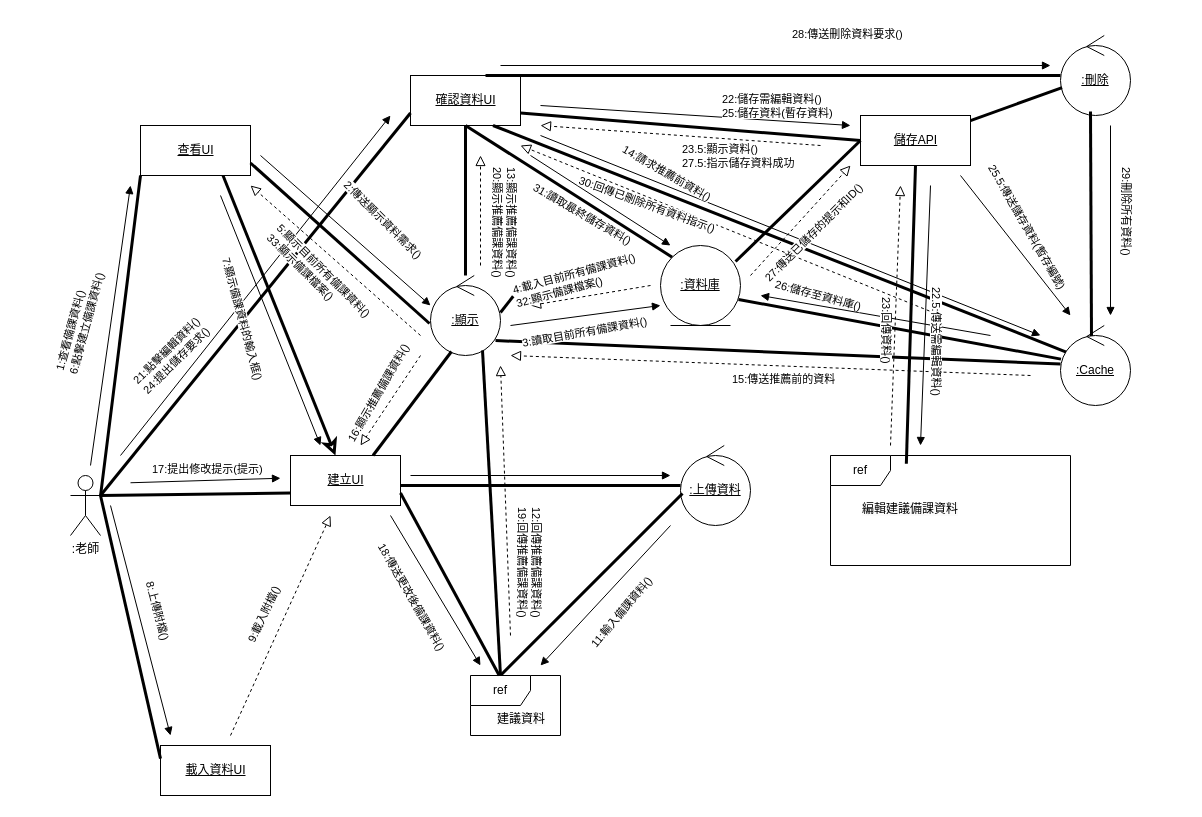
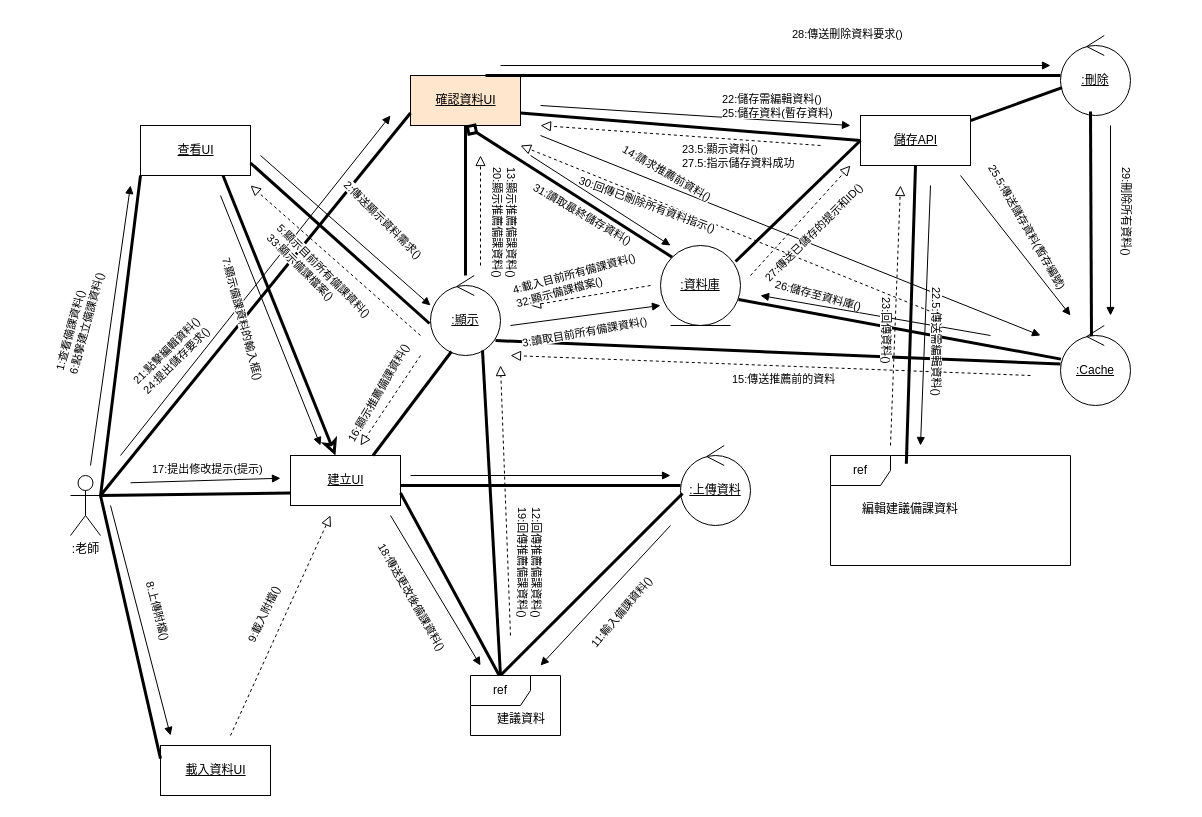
(466, 101) -> (466, 101)
(472, 130) -> (477, 133)
(644, 185) -> none
(507, 304) -> none
